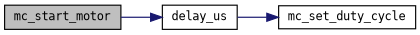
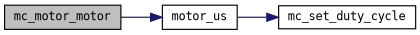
(63, 17) -> (63, 17)
(200, 17) -> (200, 17)
